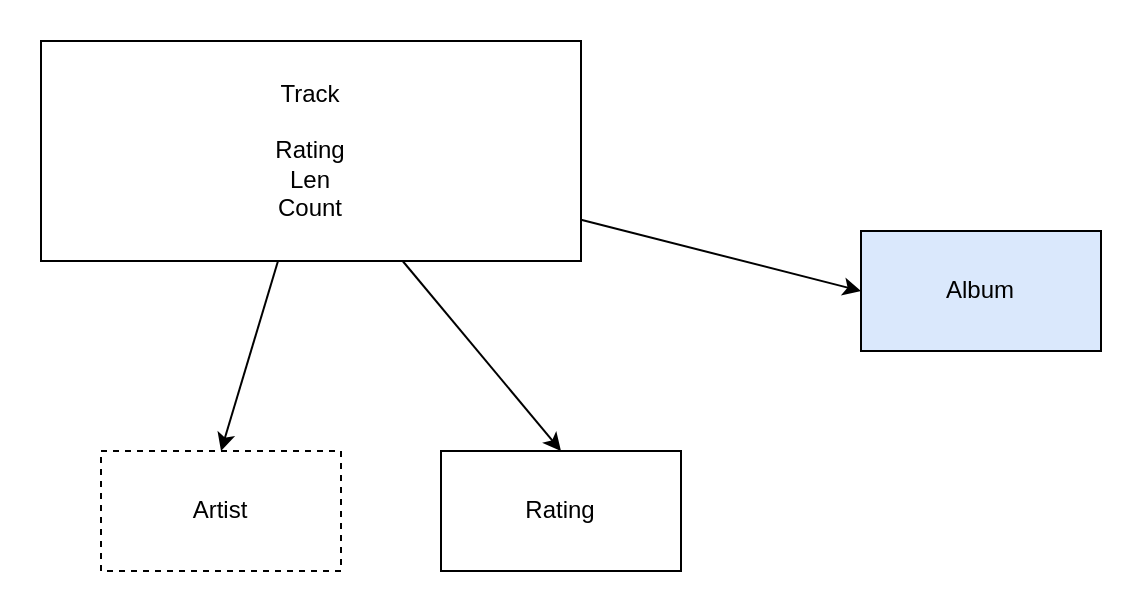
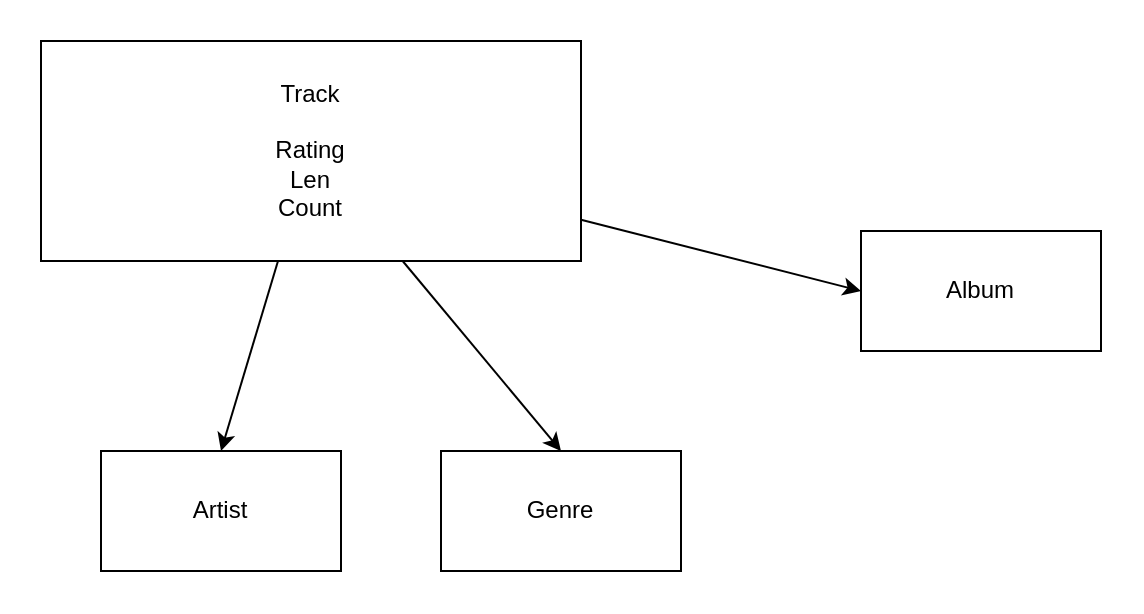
(981, 291) -> (981, 291)
(221, 511) -> (221, 511)
(561, 511) -> (561, 511)
